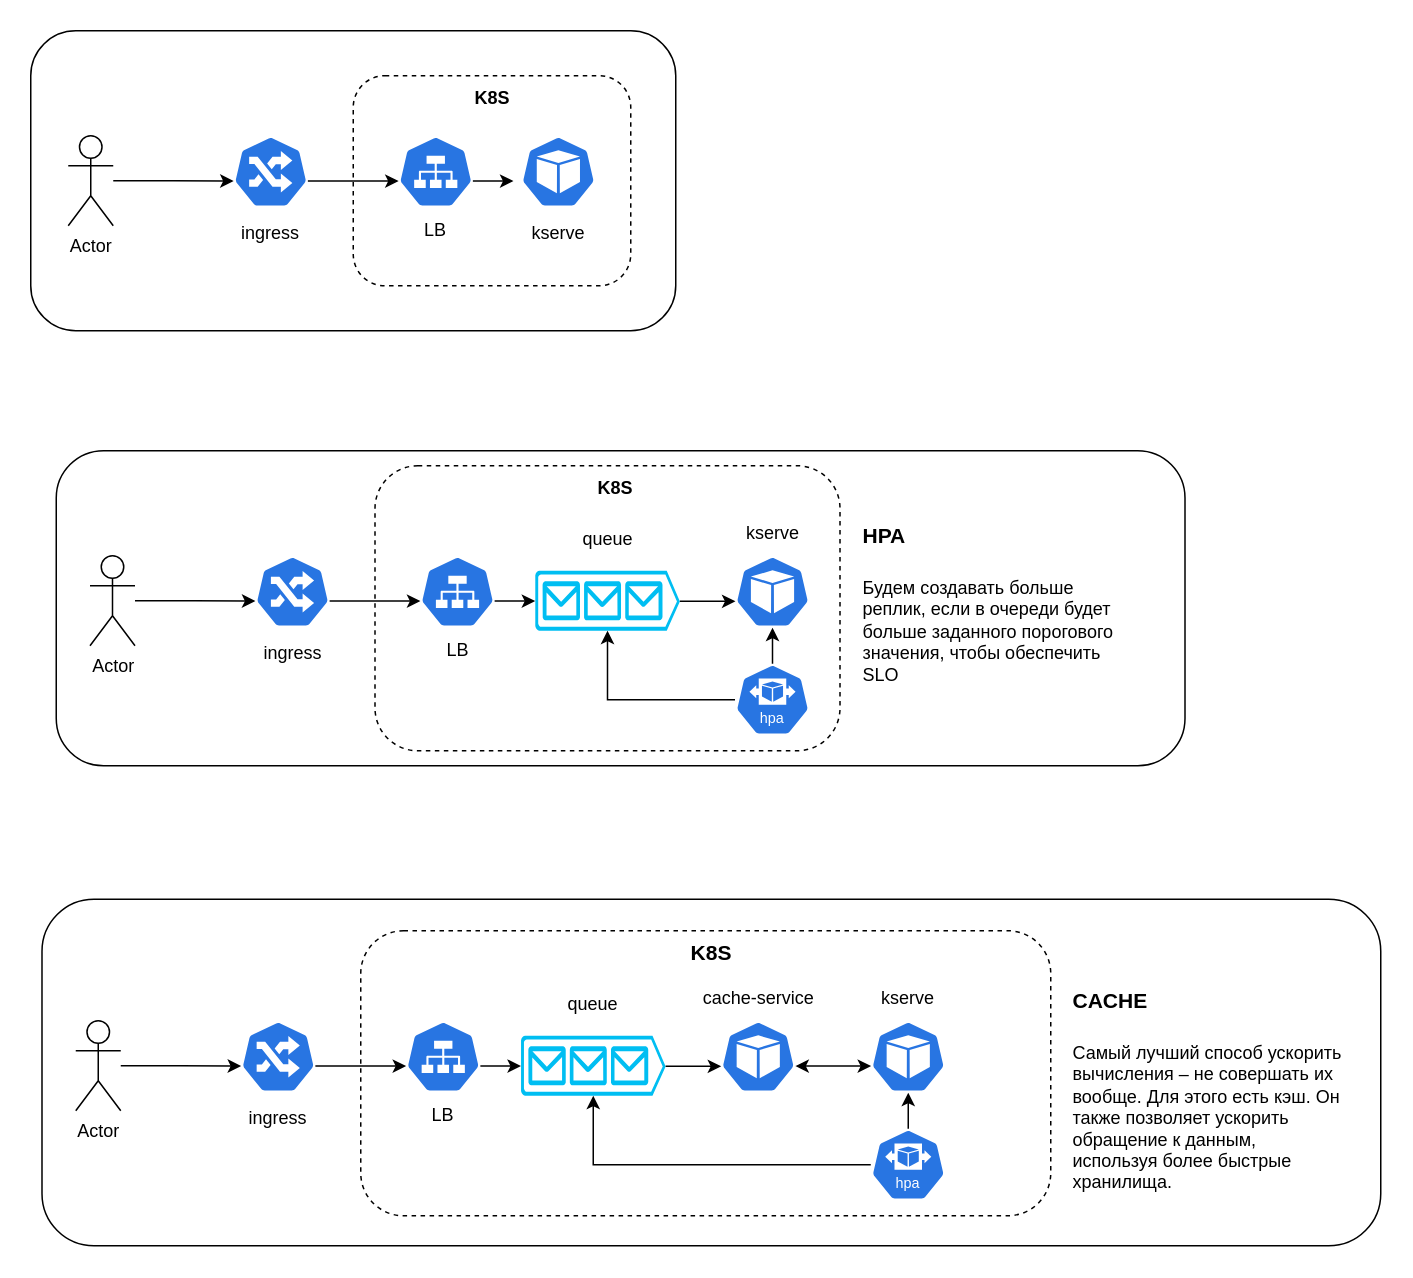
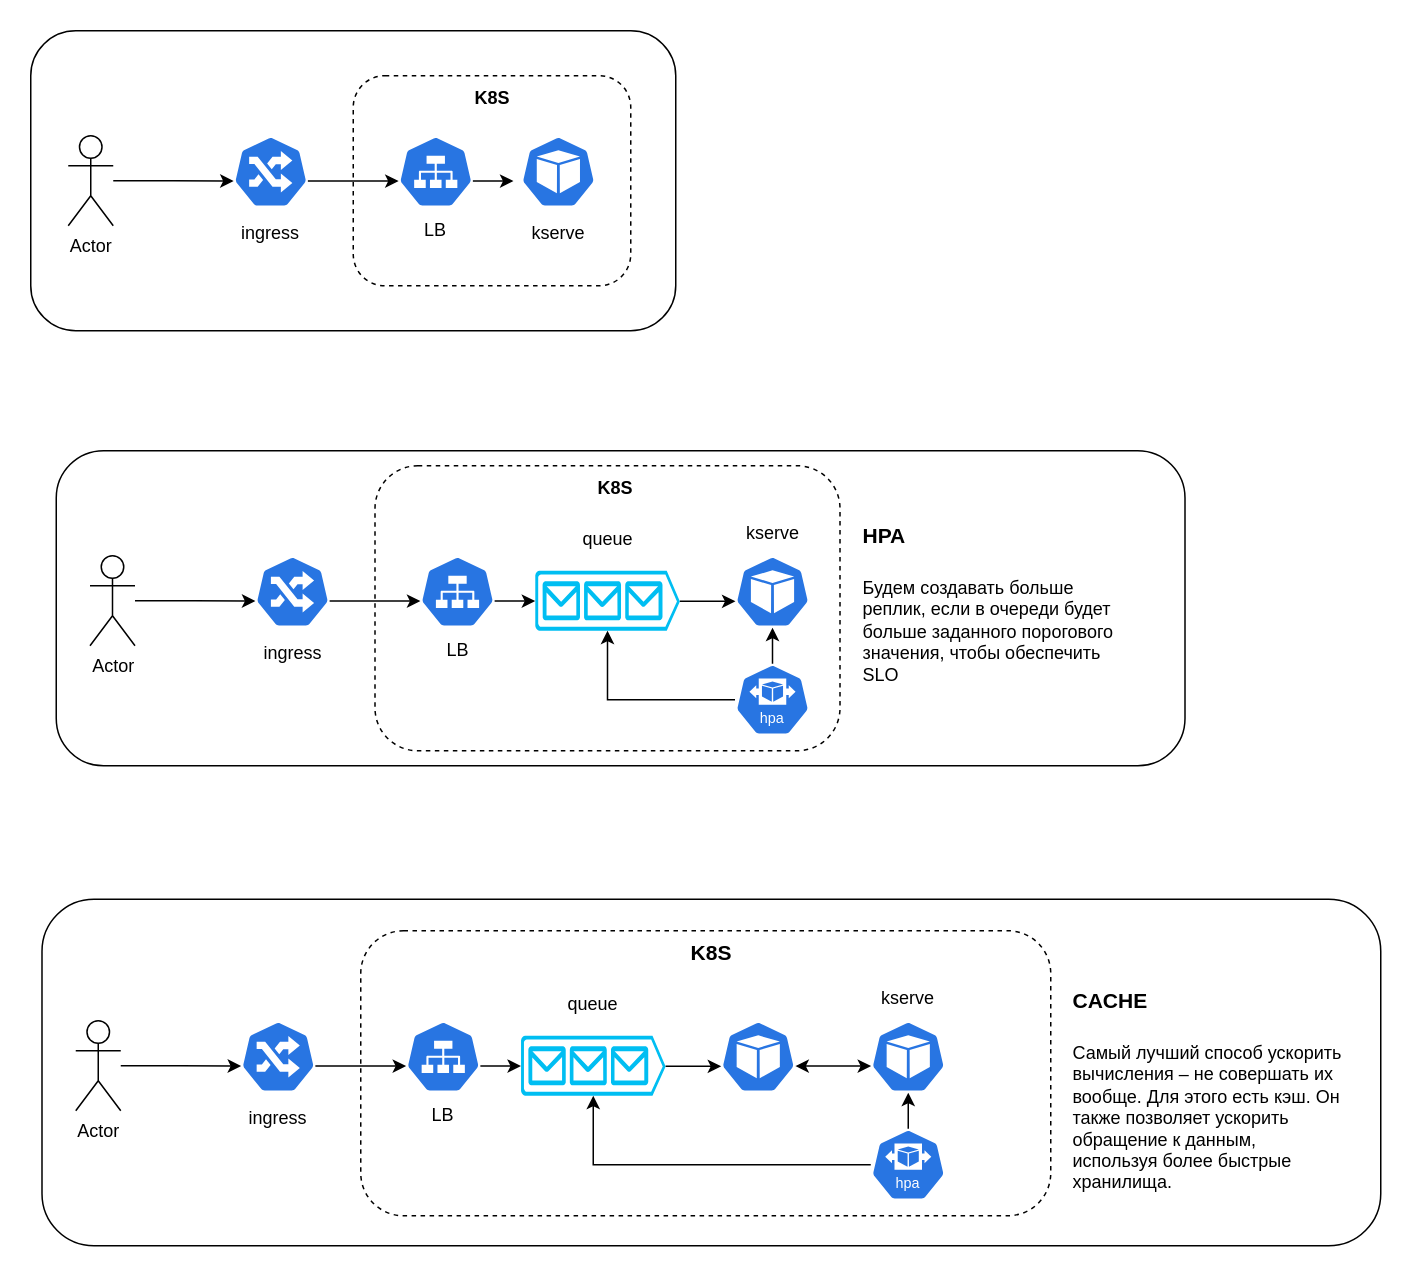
(758, 998) -> none
